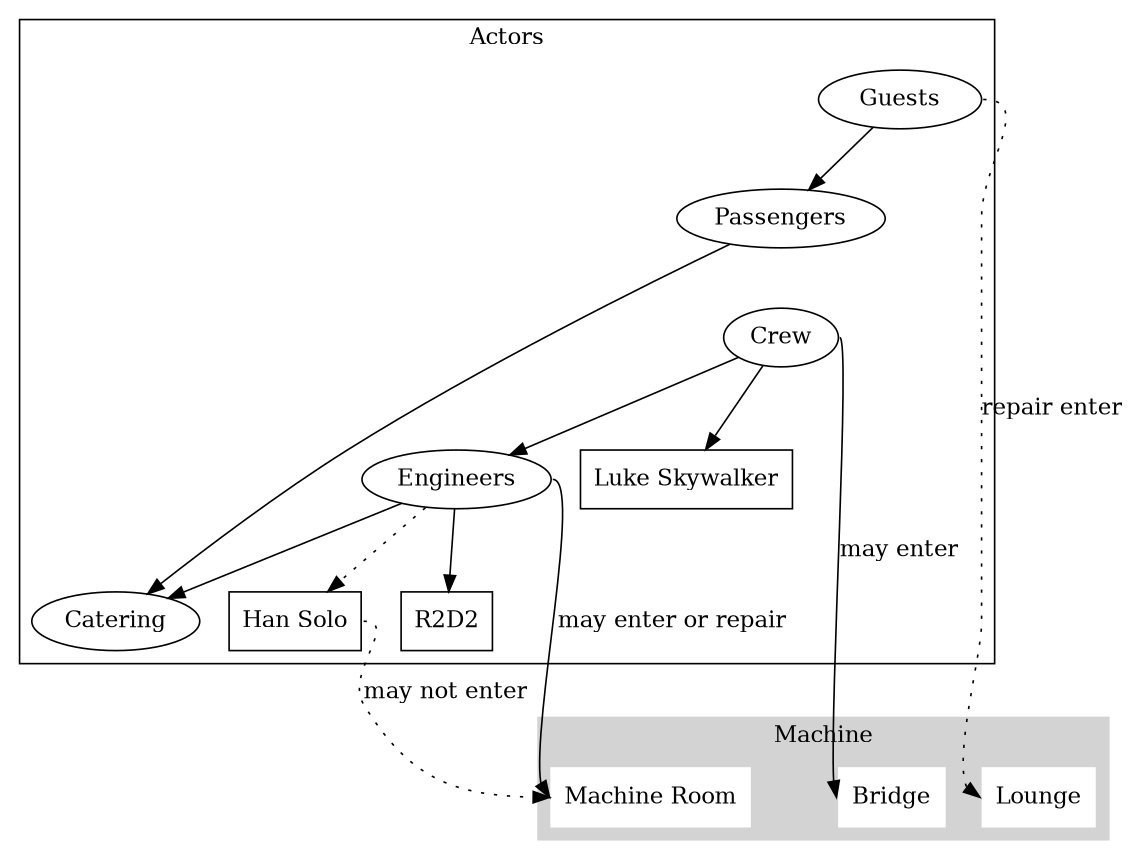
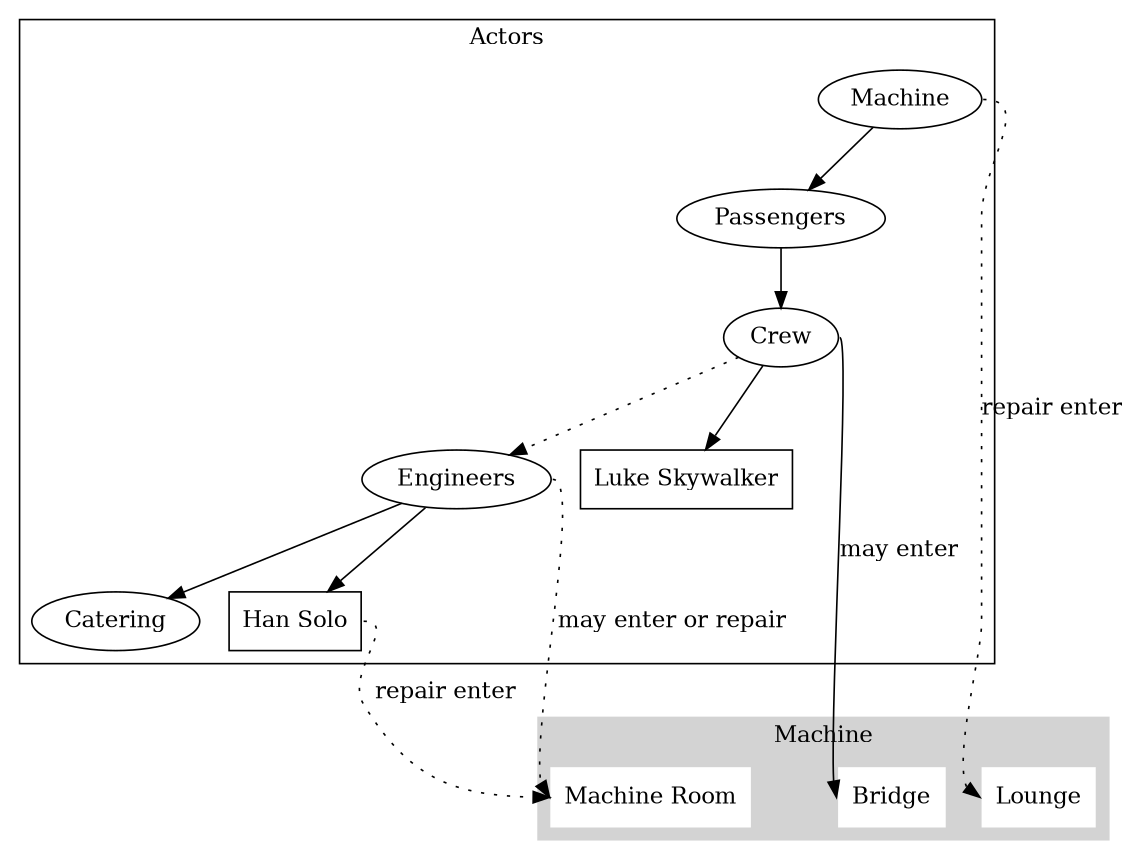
(900, 99) -> (900, 99)
(435, 398) -> (781, 270)
(632, 403) -> (632, 403)
(383, 544) -> (383, 544)
(447, 621) -> none
(552, 630) -> (552, 630)
(446, 692) -> (446, 692)
